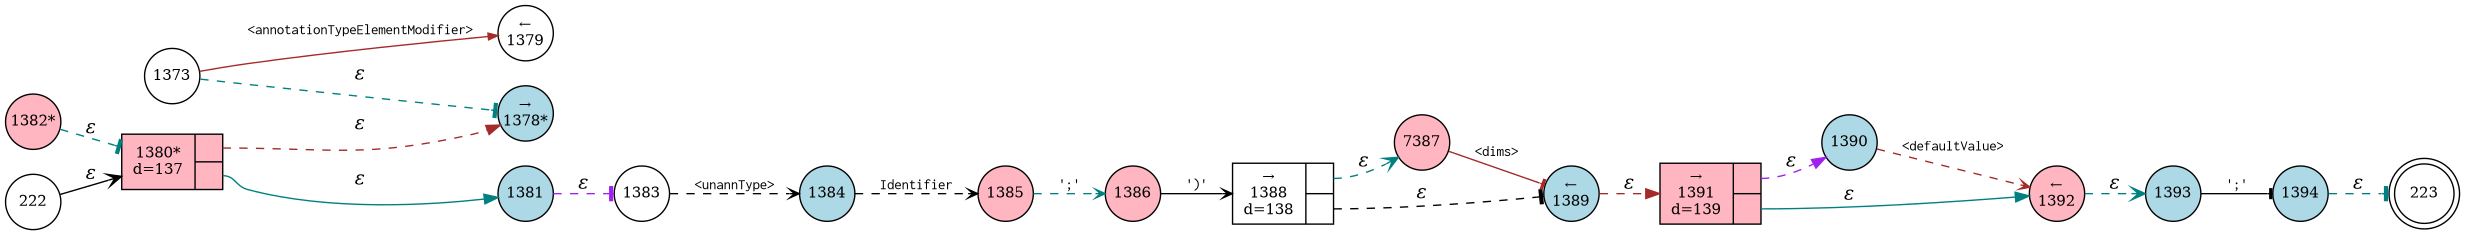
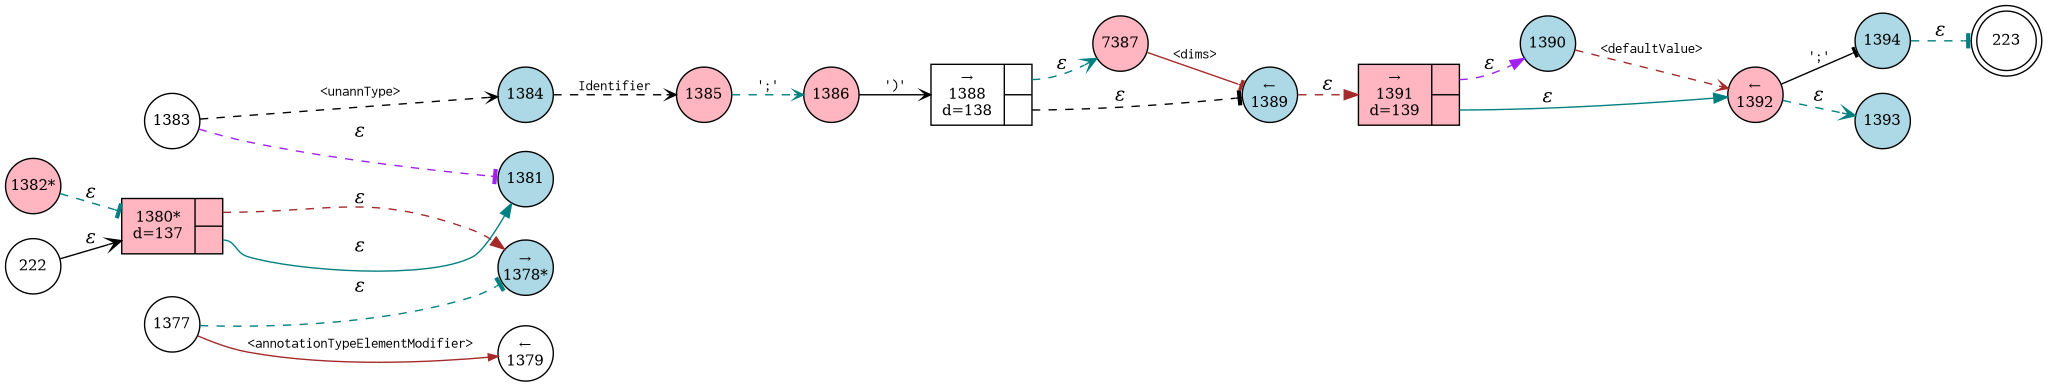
(172, 76) -> (172, 324)
(580, 194) -> (344, 158)
(2234, 194) -> (1817, 69)
